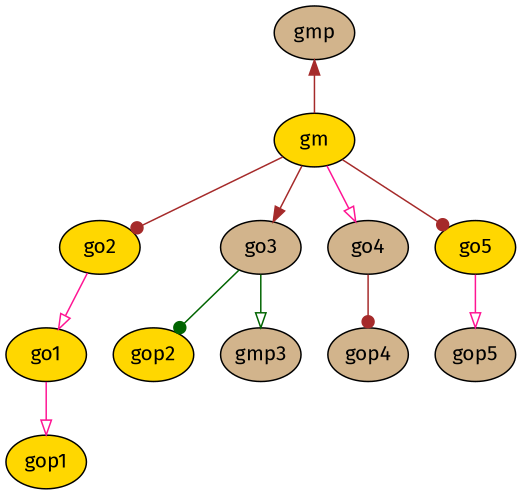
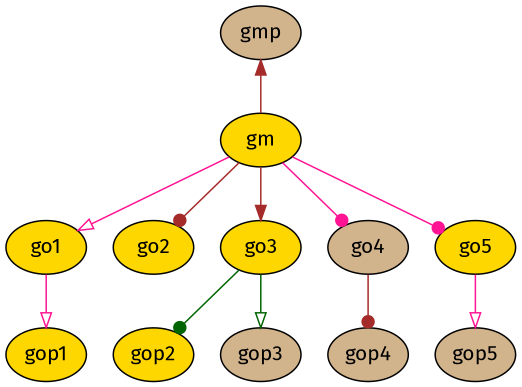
(338, 187) -> (310, 189)
(390, 191) -> (362, 191)
(261, 247) -> (261, 247)
(76, 294) -> (160, 190)
(261, 355) -> (261, 355)
